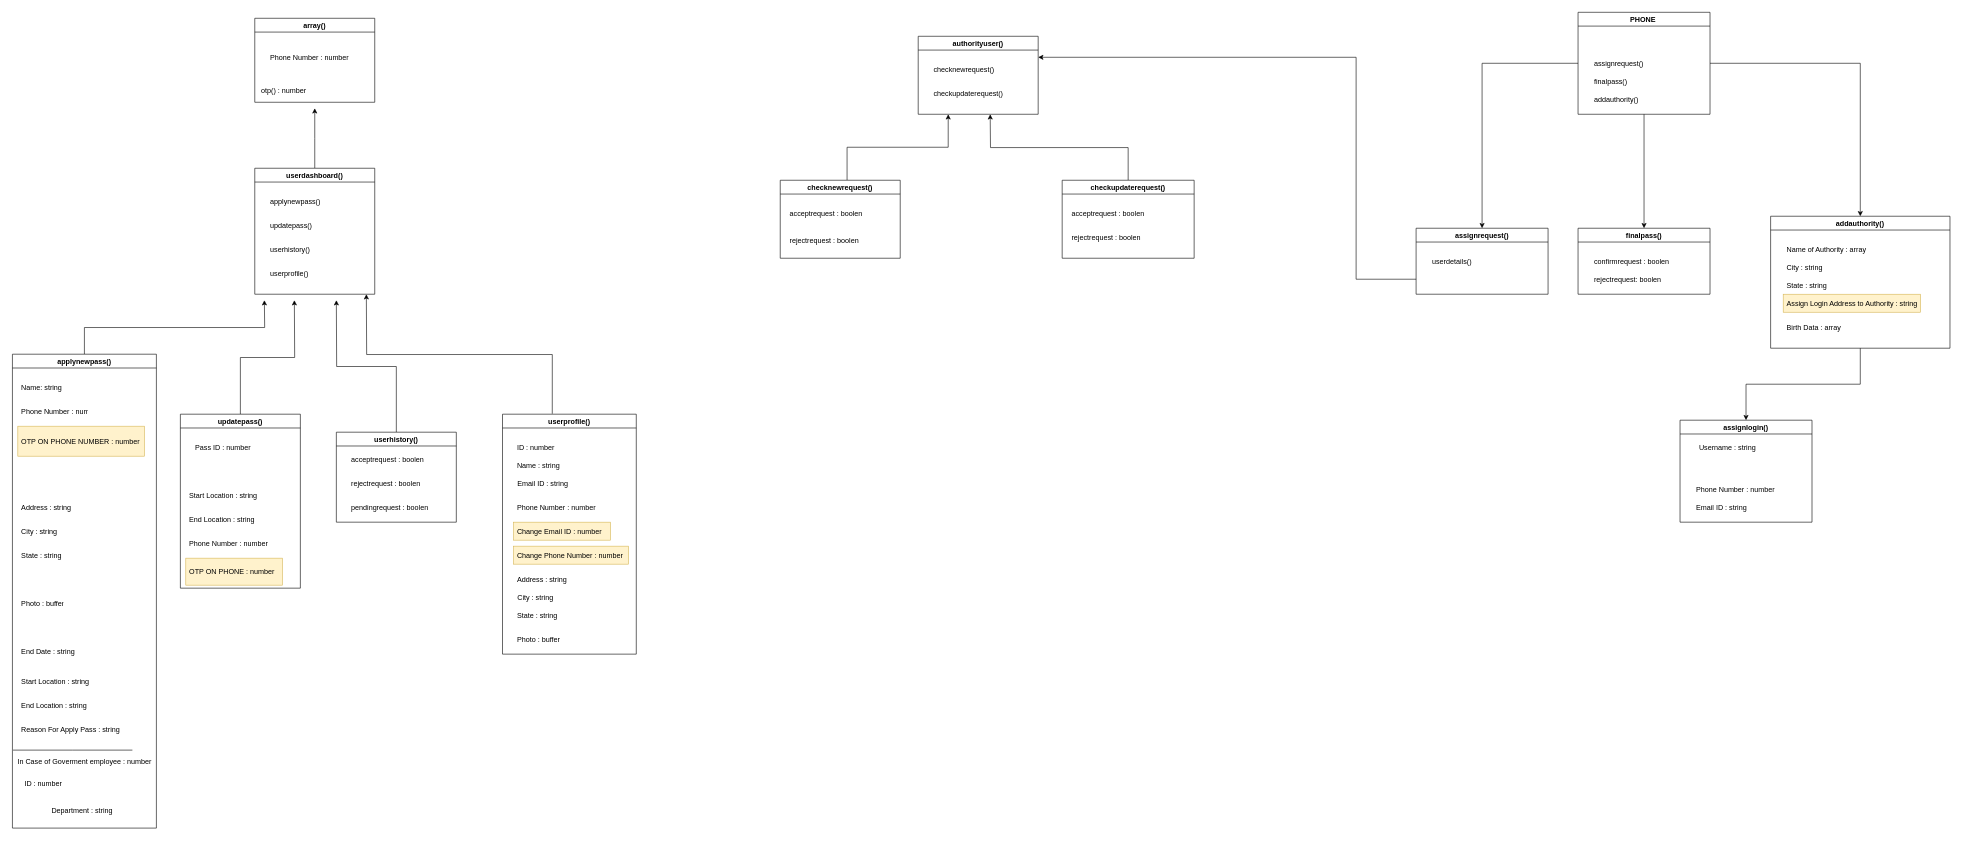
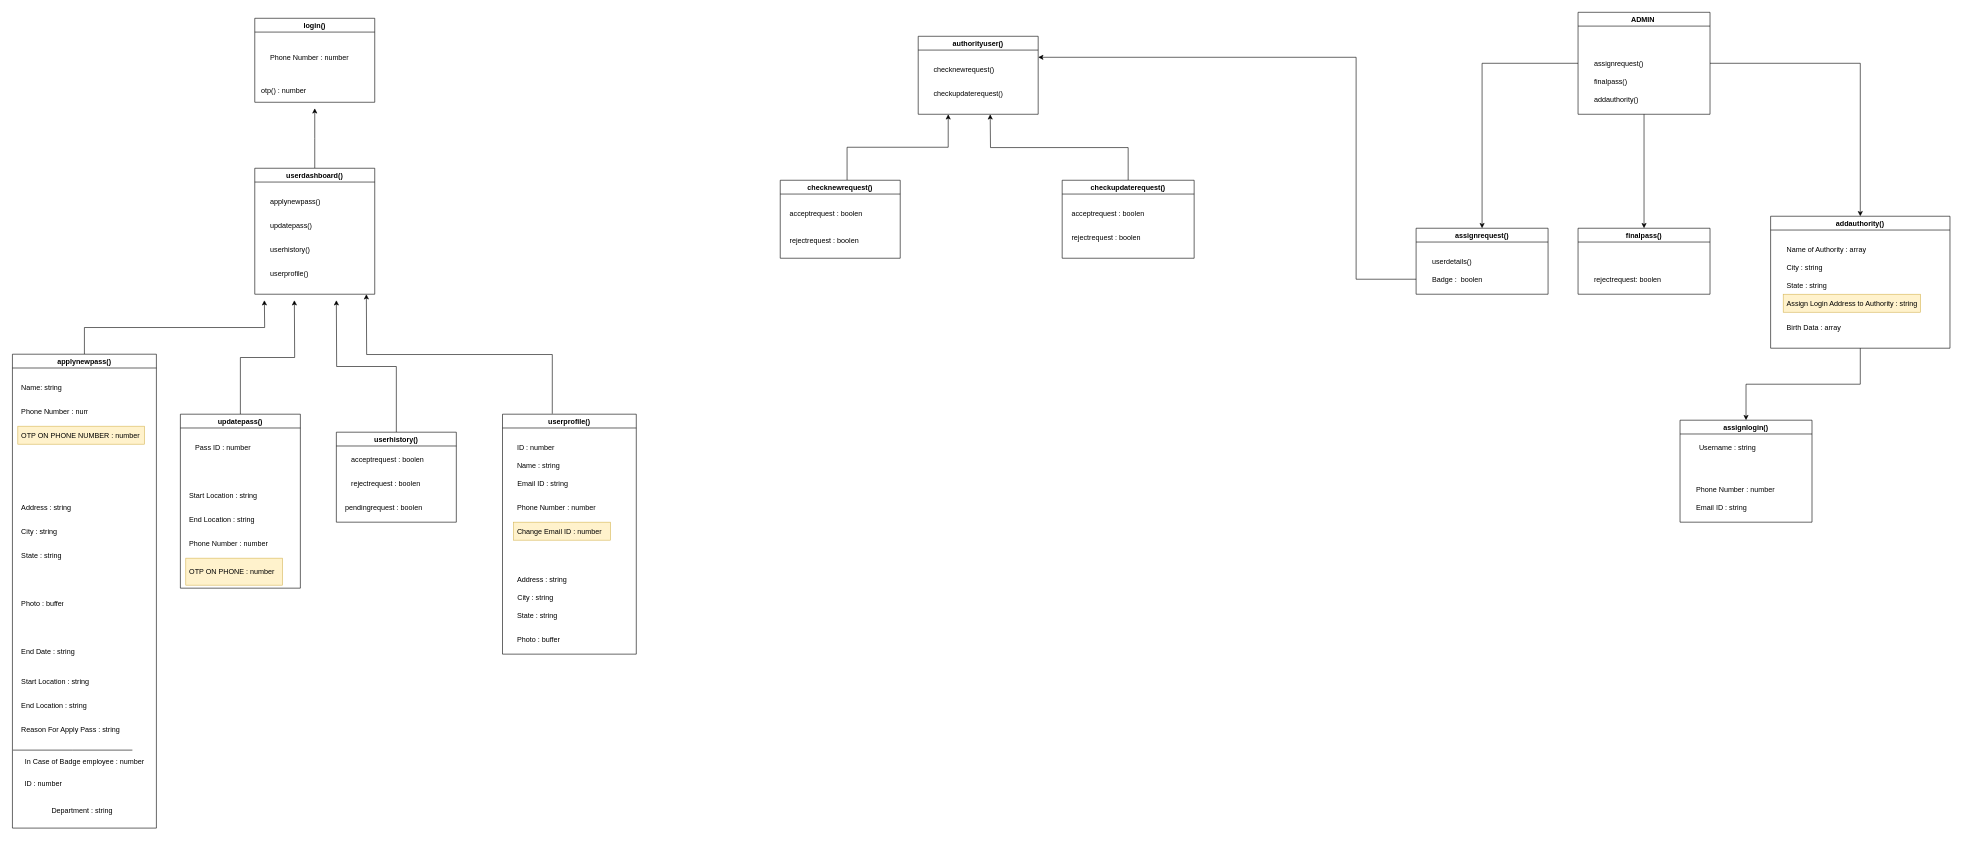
(1644, 20) -> (1644, 20)
(314, 26) -> (314, 26)
(1639, 261) -> none
none -> (1486, 279)
(81, 441) -> (81, 435)
(402, 507) -> (396, 507)
(571, 555) -> none
(85, 762) -> (85, 762)
